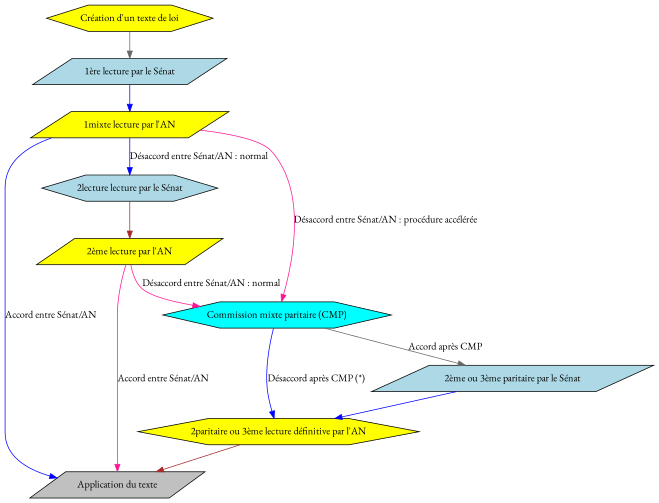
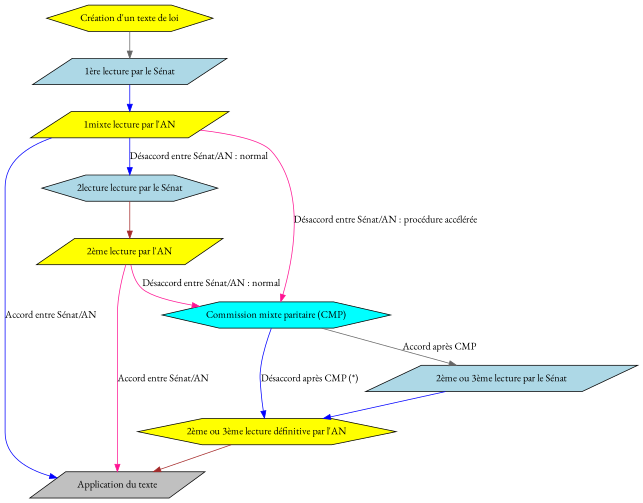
(513, 378) -> (502, 378)
(279, 432) -> (267, 432)
